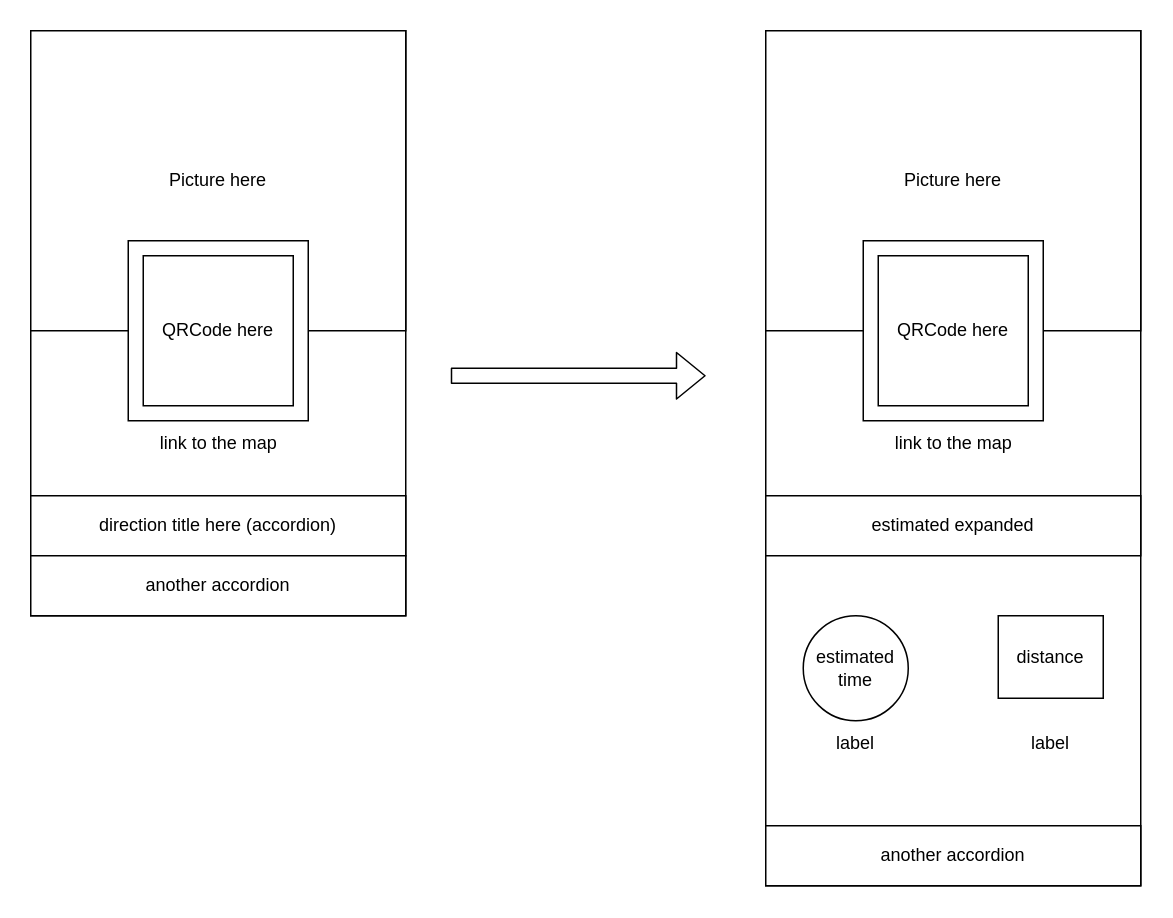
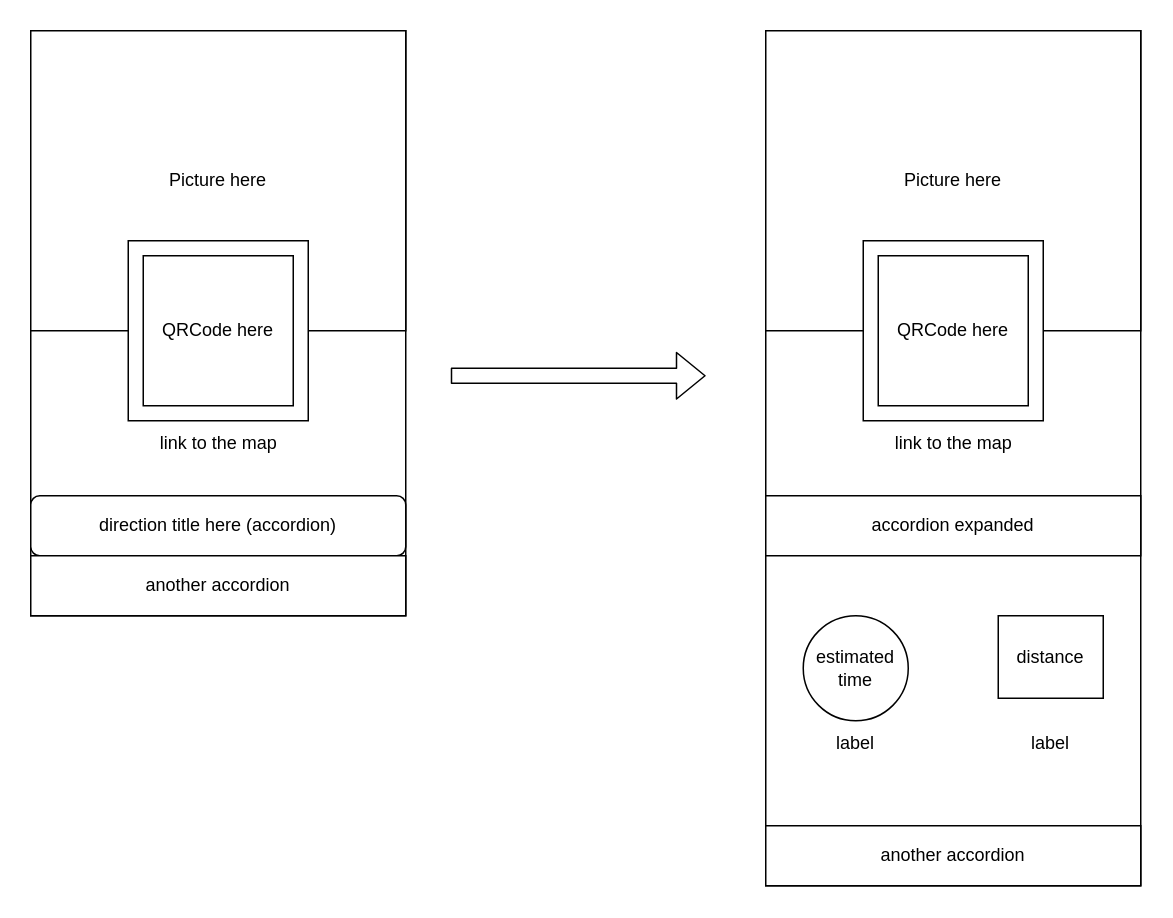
(218, 526) -> (218, 526)
(953, 526) -> (953, 526)
